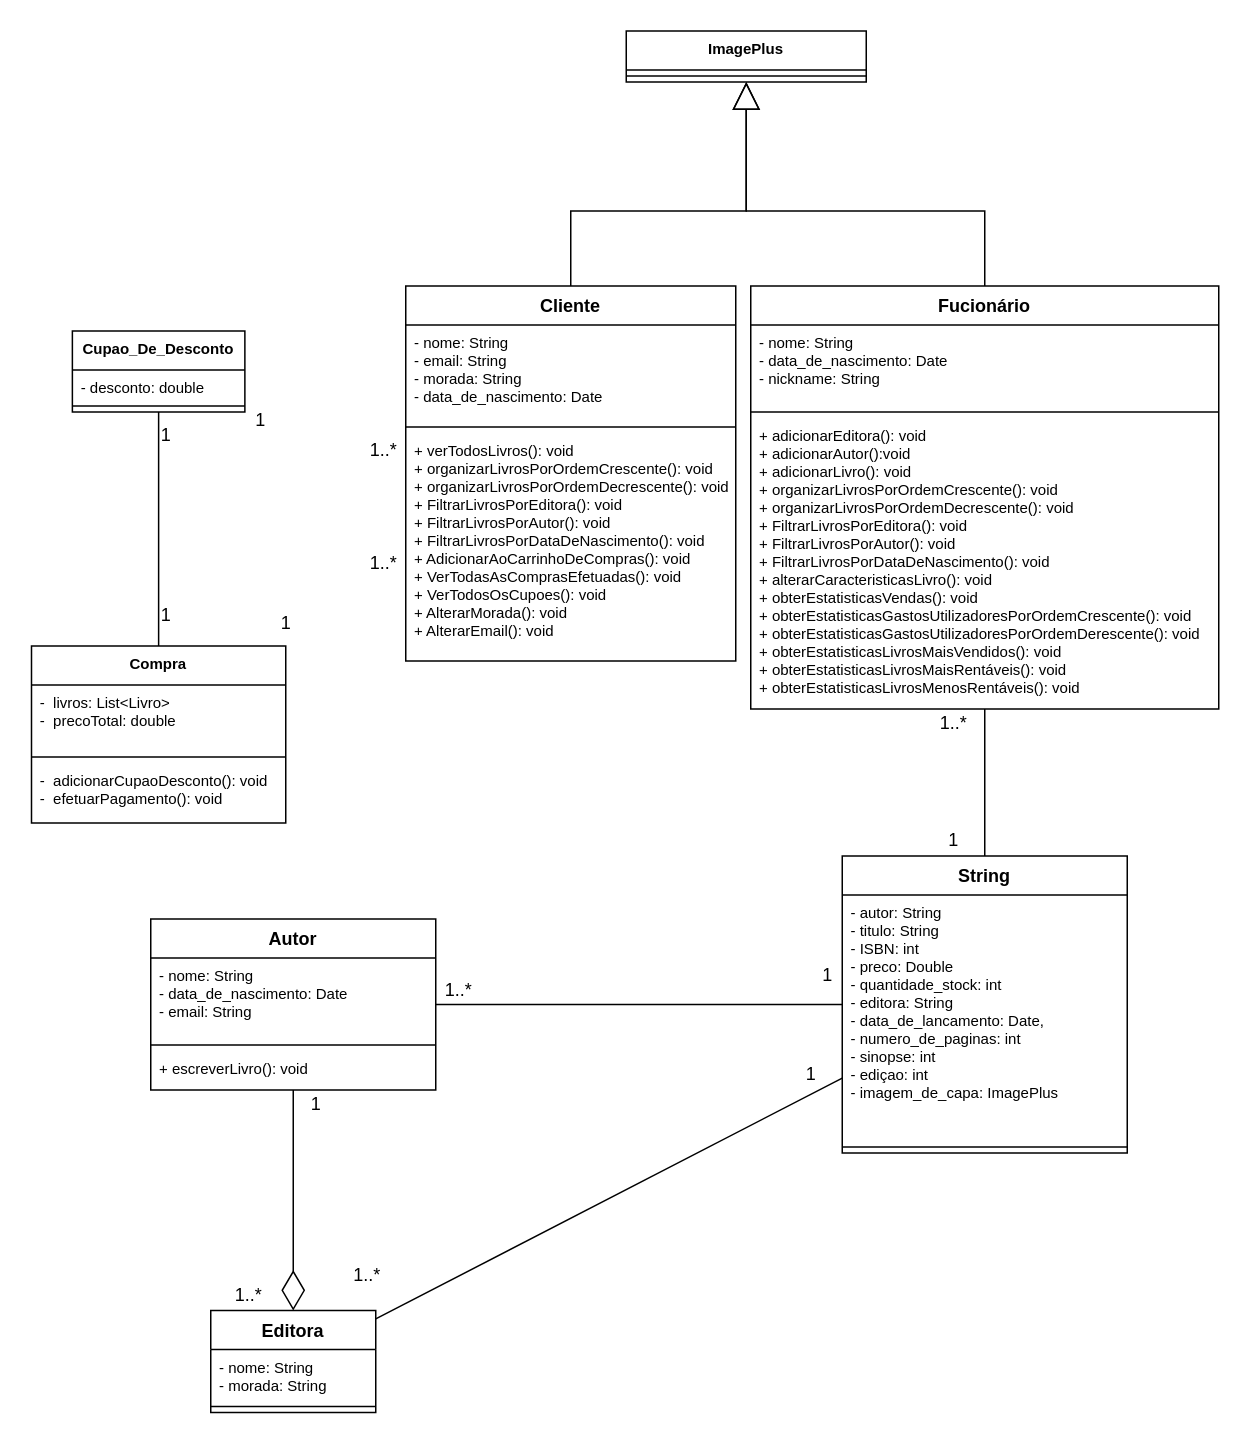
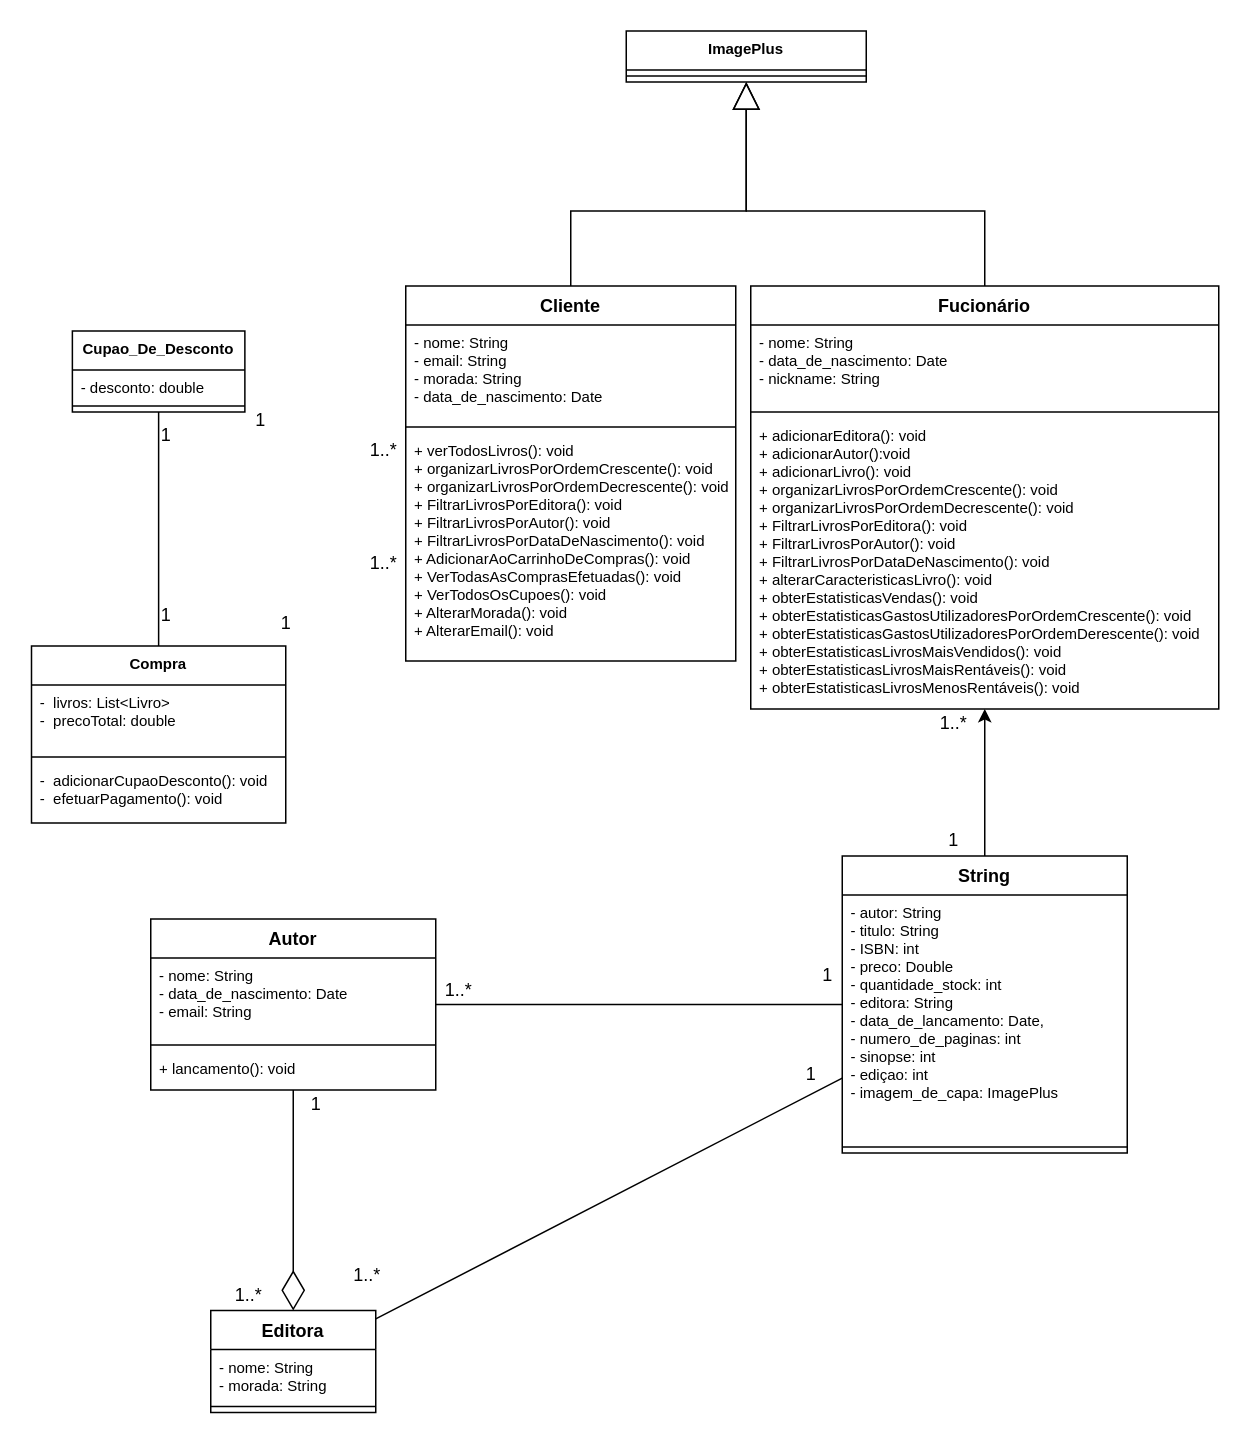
(985, 717) -> (985, 720)
(246, 1069) -> (233, 1069)
